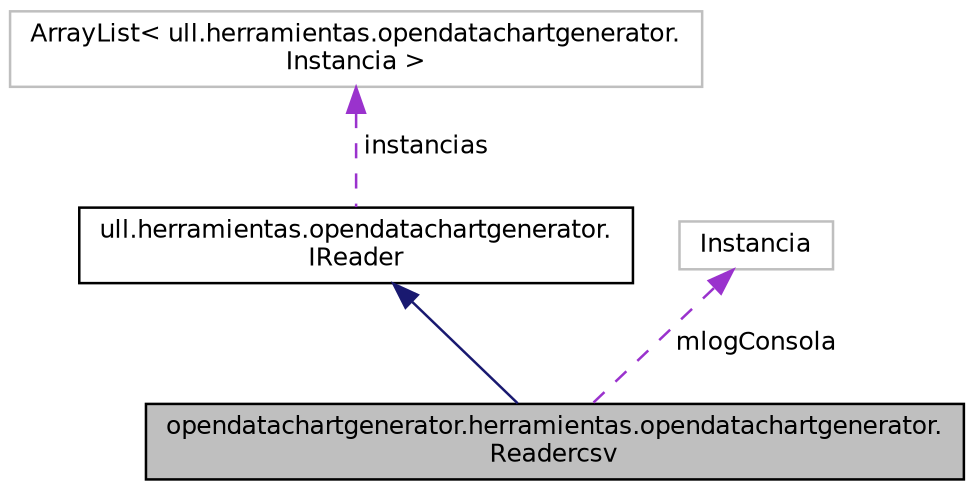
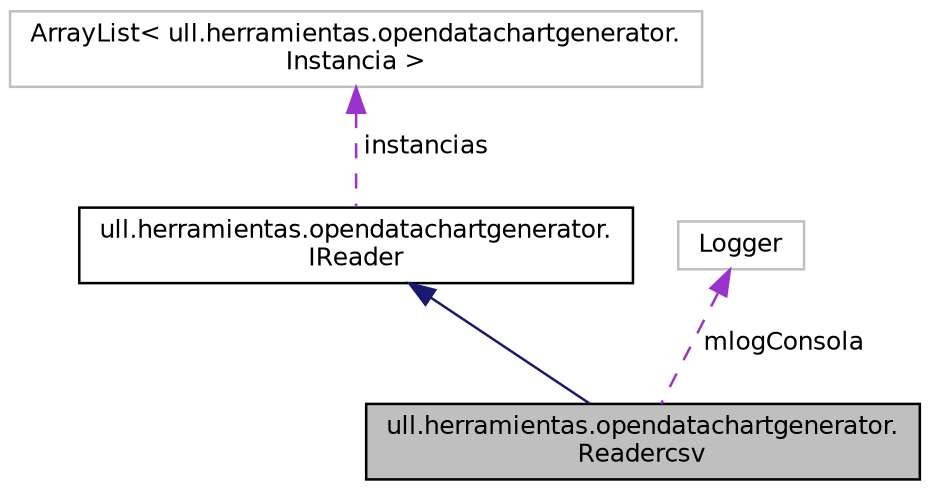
(756, 245) -> (741, 245)
(555, 442) -> (643, 442)
